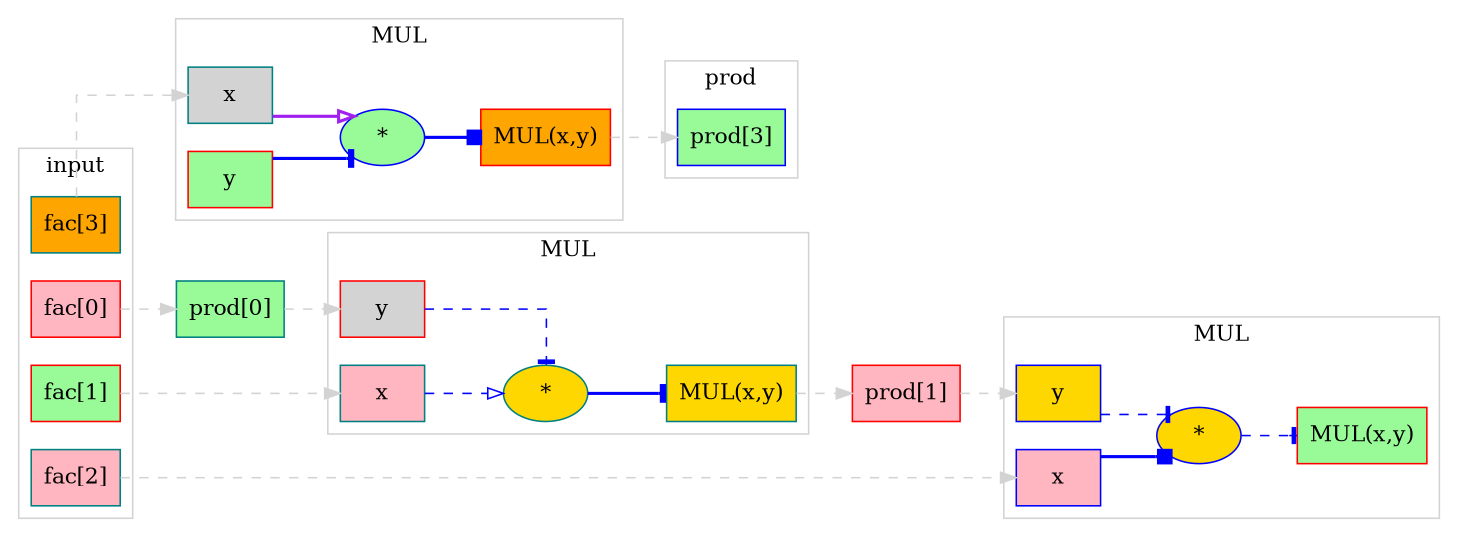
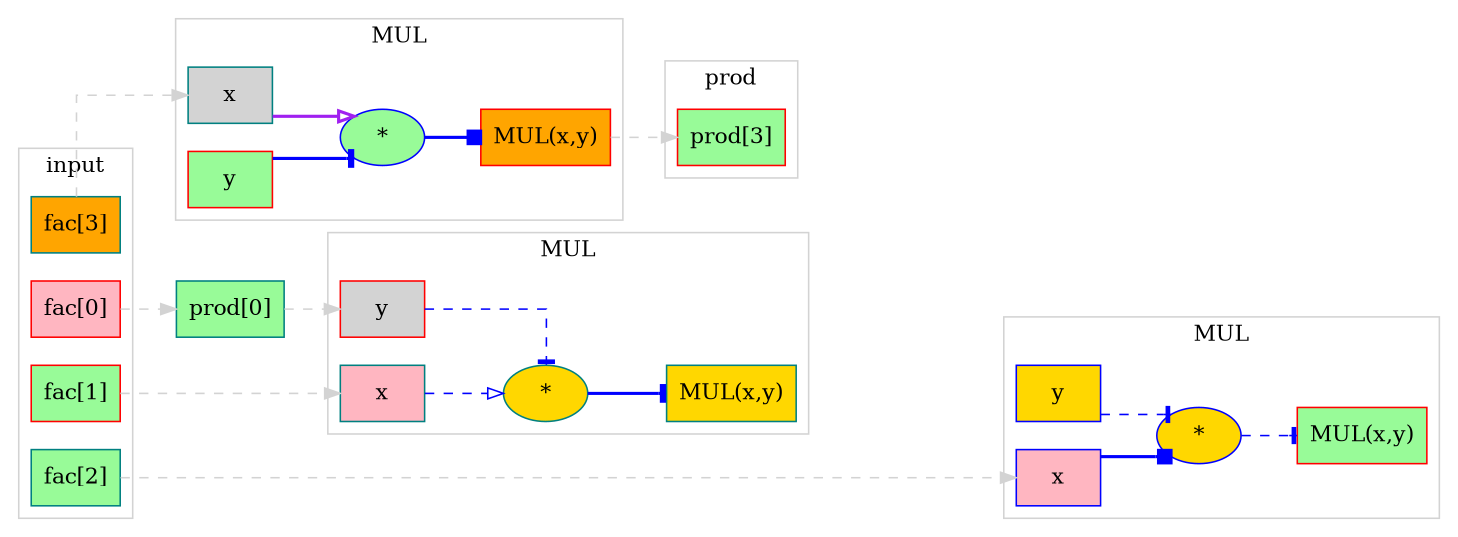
(731, 137) -> (731, 137)
(906, 393) -> none
(76, 478) -> (76, 478)
